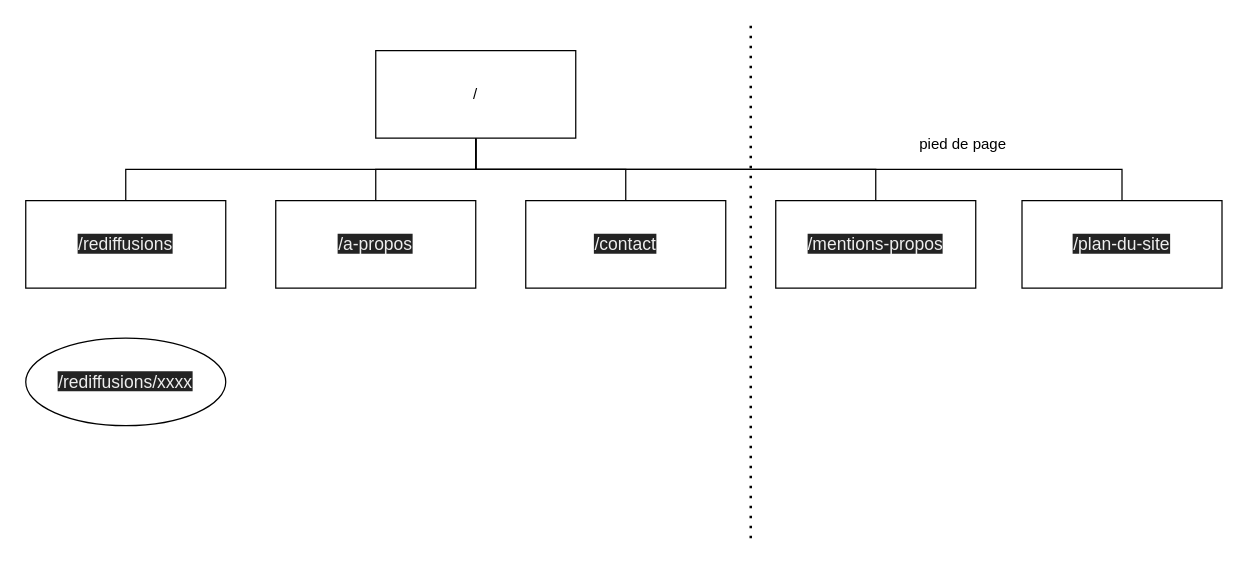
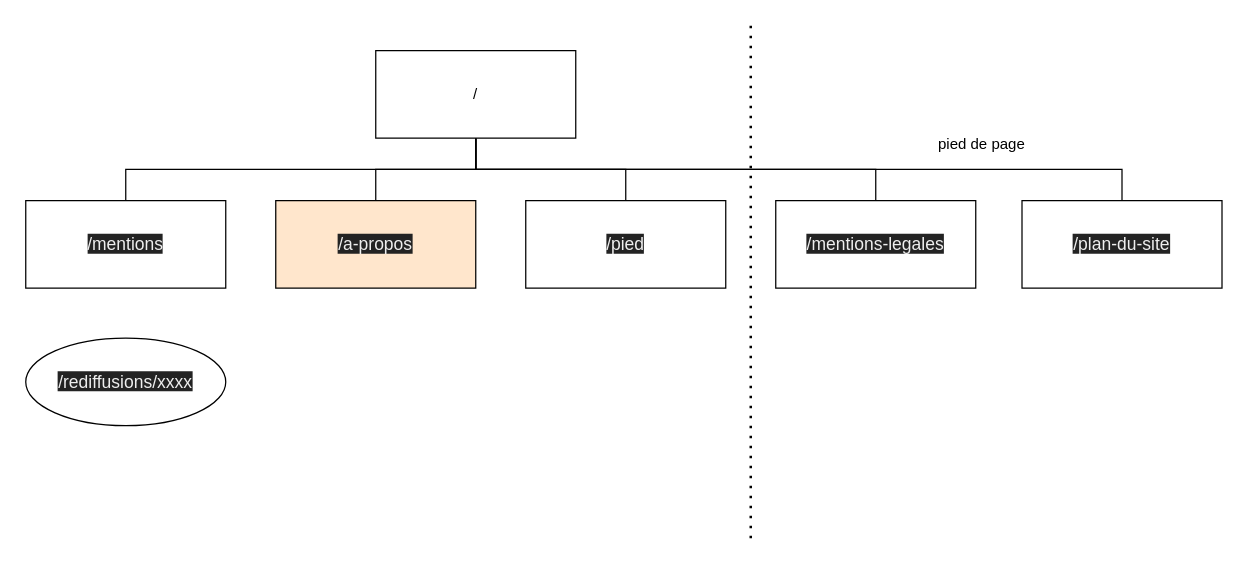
(963, 144) -> (982, 144)
(126, 244) -> (126, 244)
(376, 244) -> (376, 244)
(626, 244) -> (626, 244)
(876, 244) -> (876, 244)
